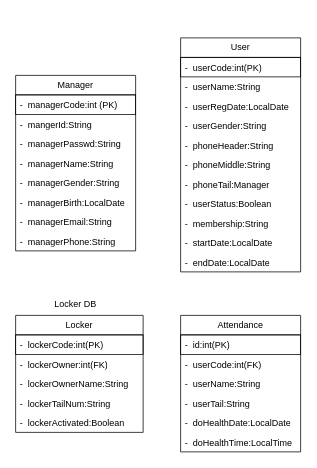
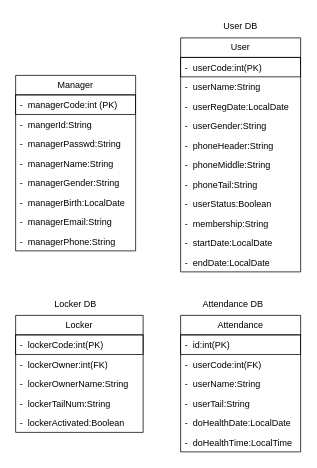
none -> (240, 27)
(231, 185) -> (227, 185)
none -> (233, 304)
